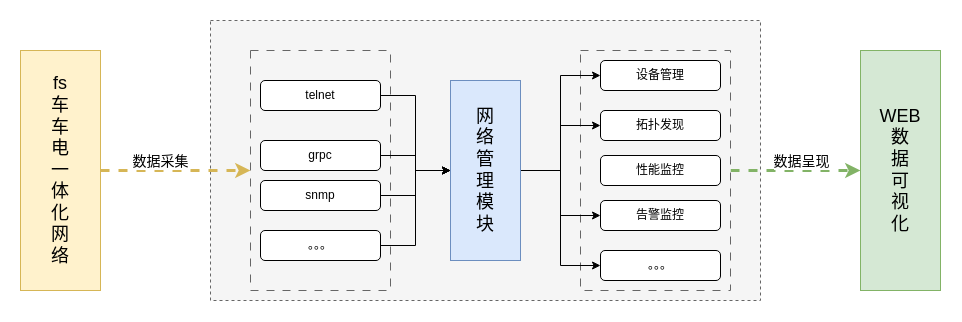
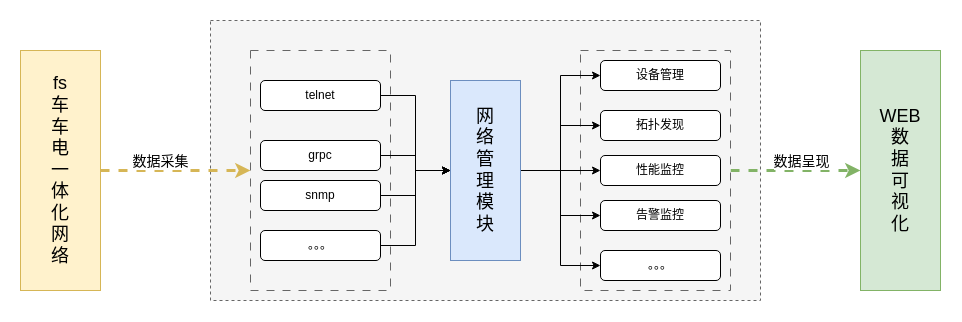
none -> (578, 171)
